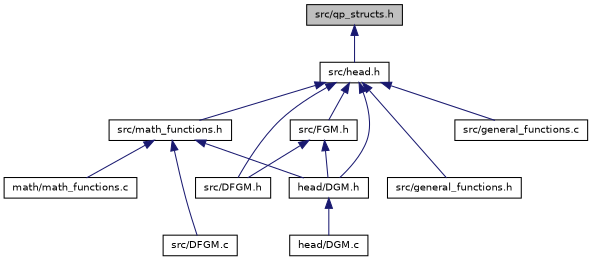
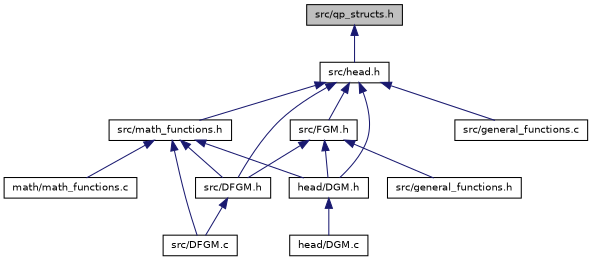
(408, 134) -> (394, 161)
none -> (206, 162)
none -> (214, 221)
